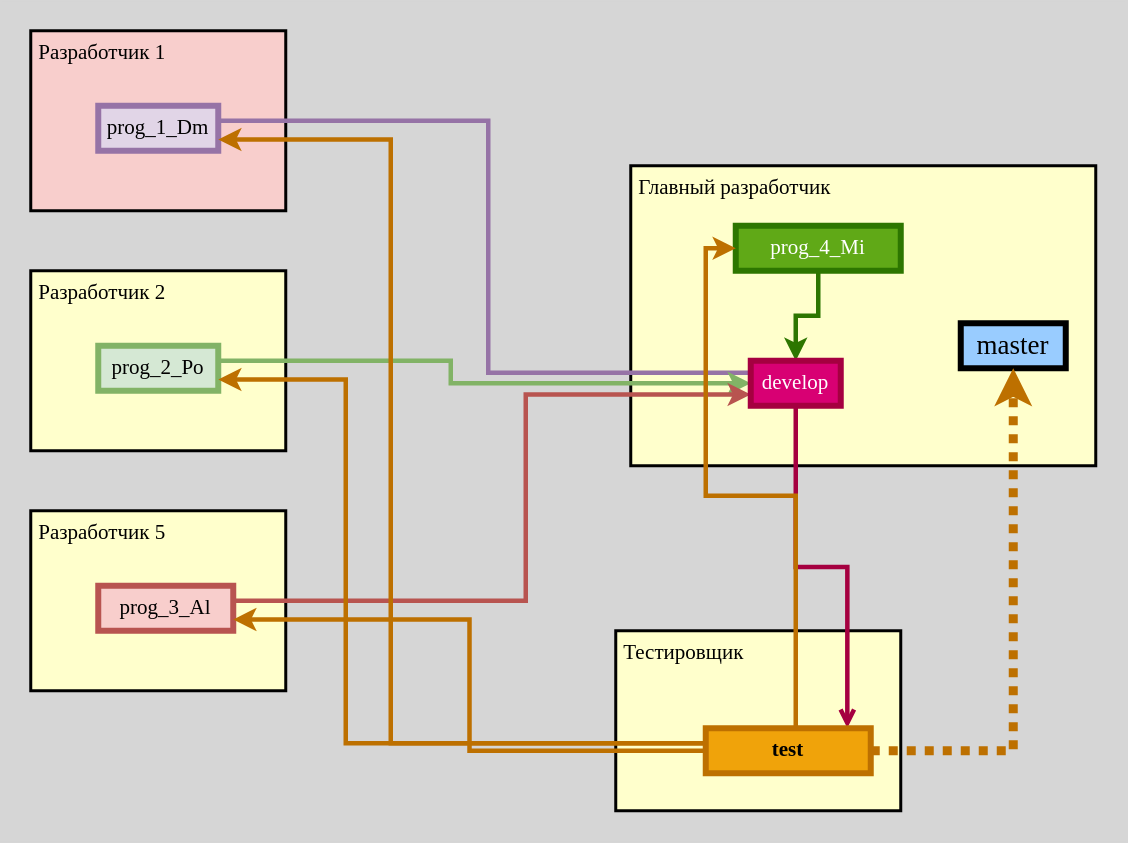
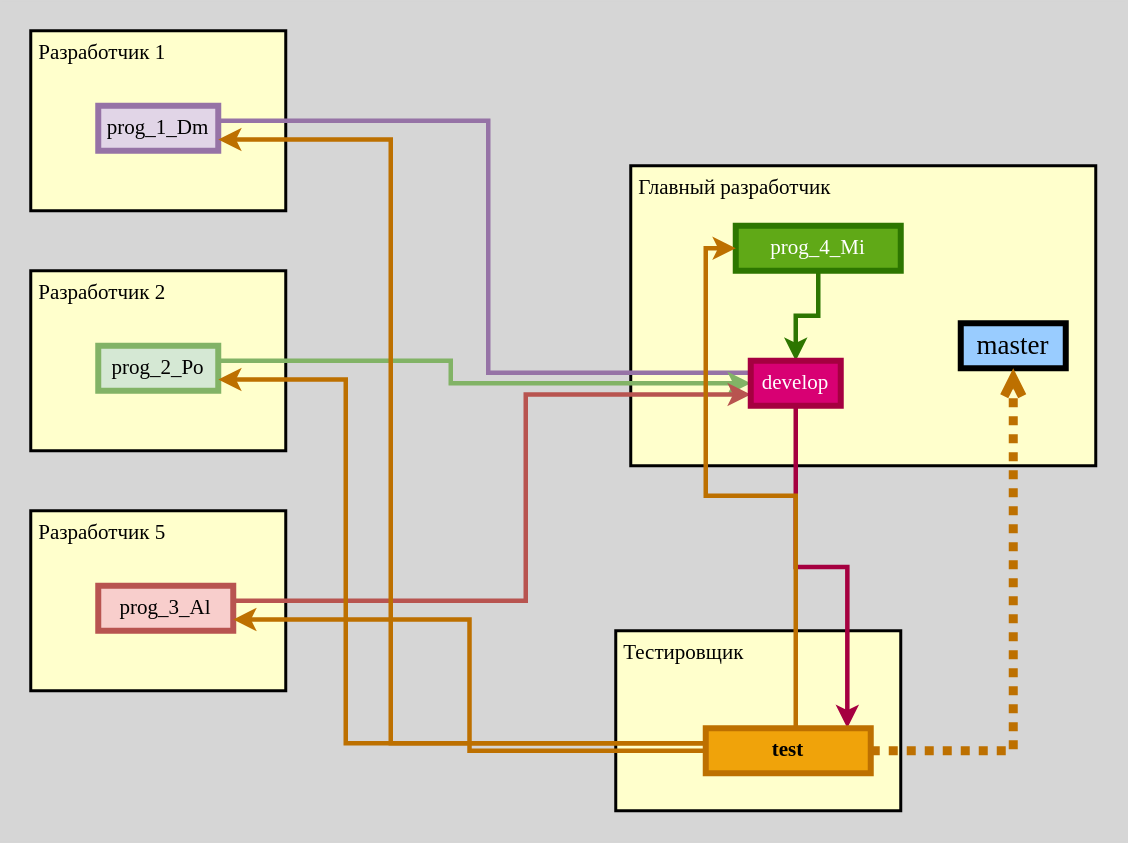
(97, 52) -> (97, 52)
(1013, 396) -> (1013, 394)
(847, 711) -> (847, 710)
